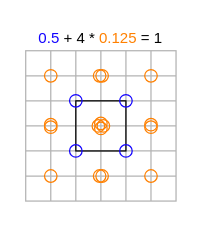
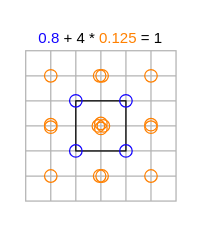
(101, 38) -> (101, 38)
